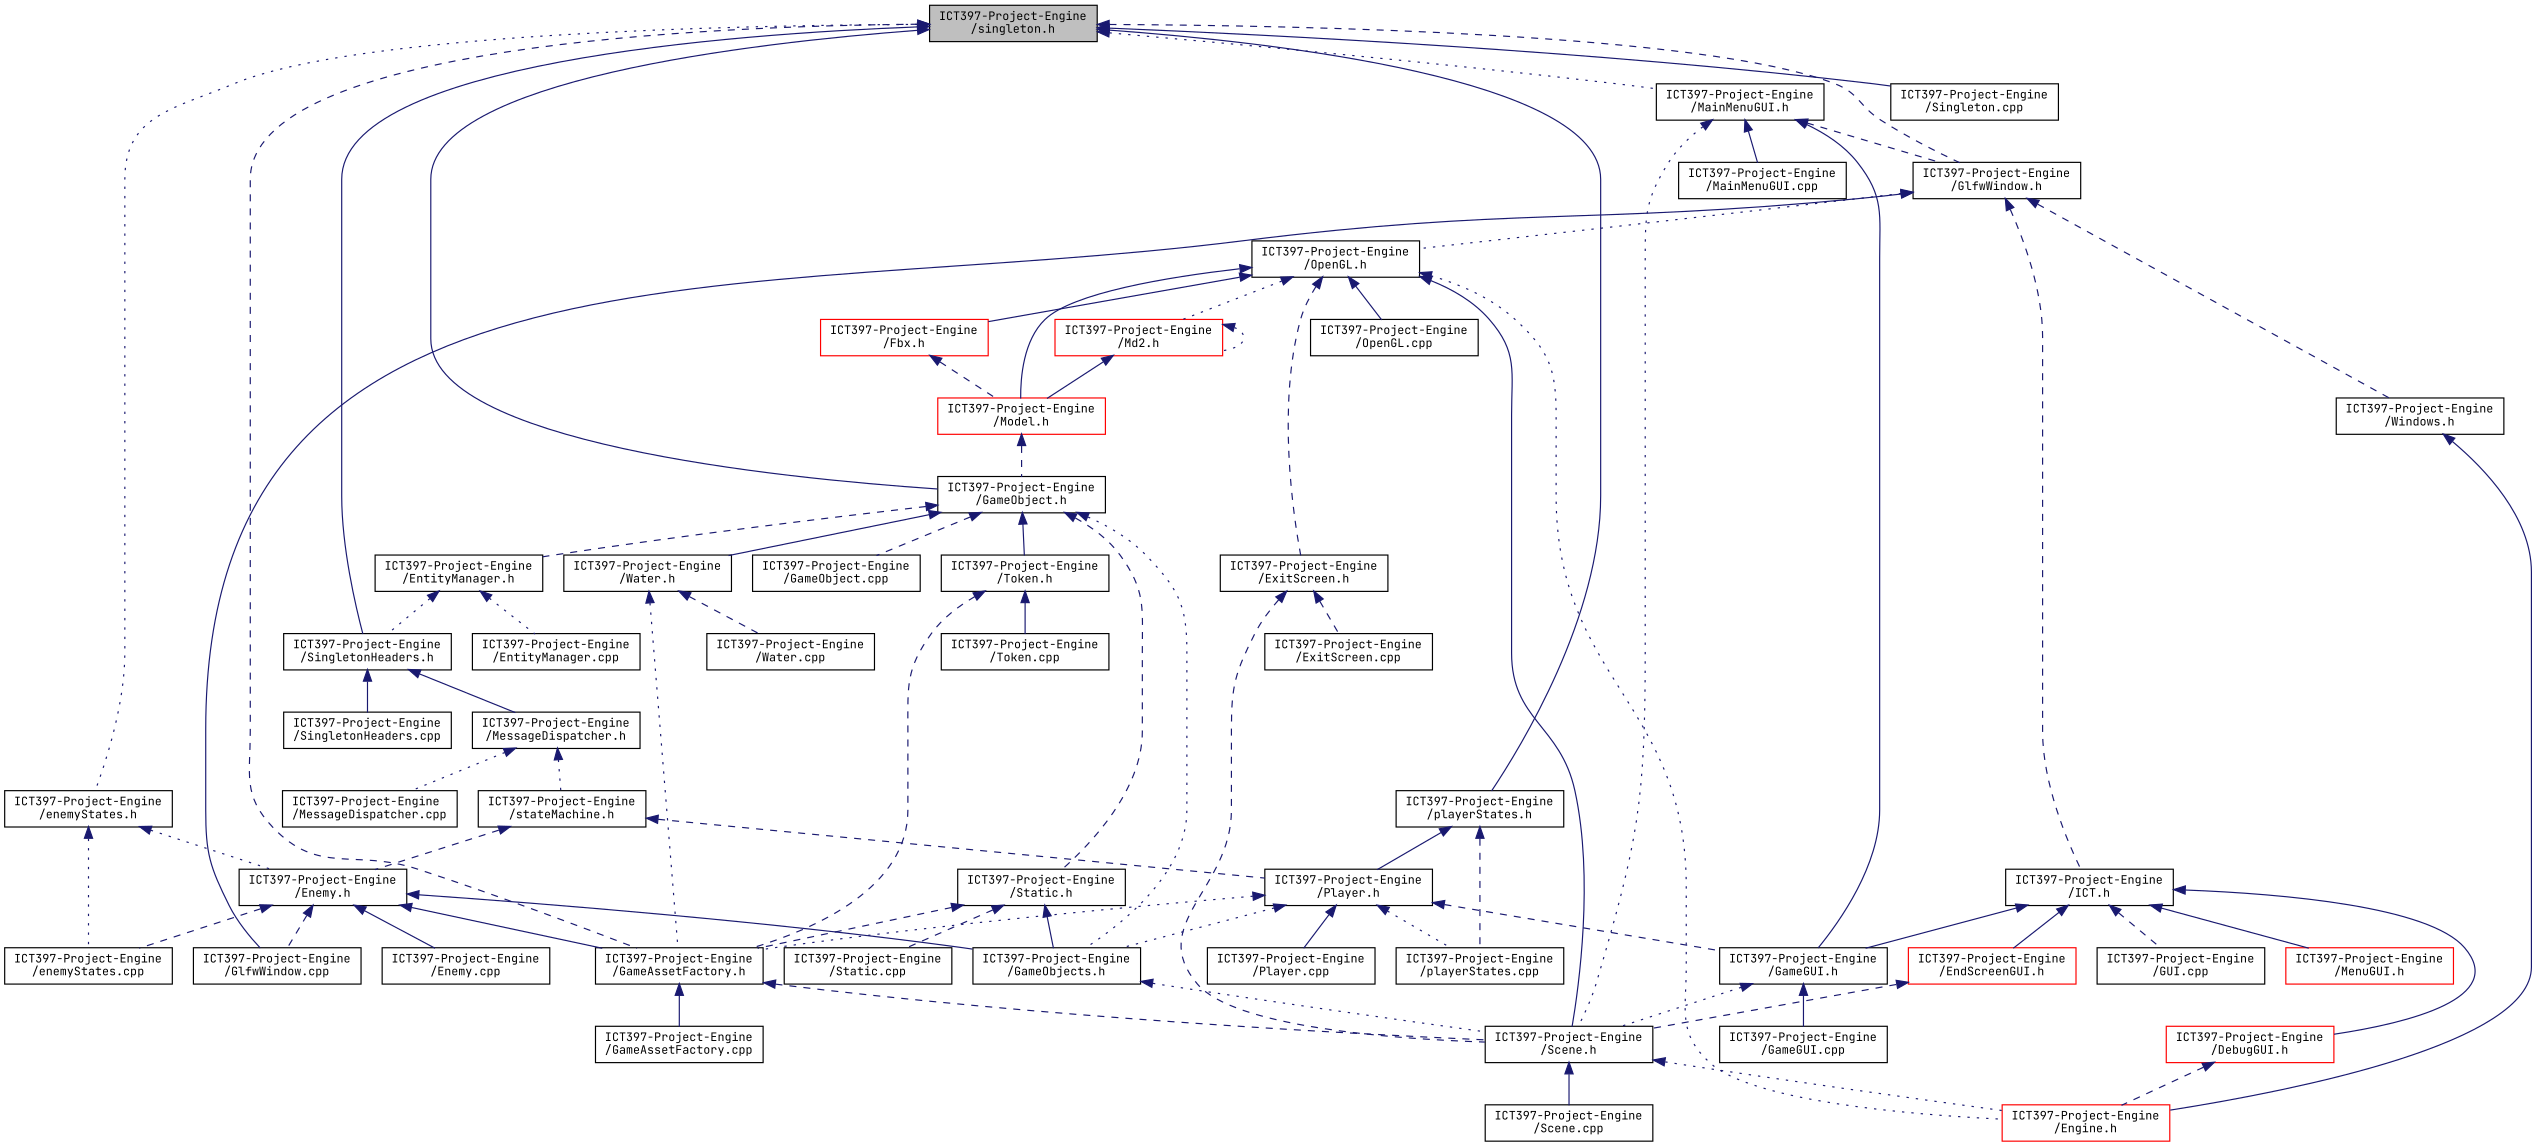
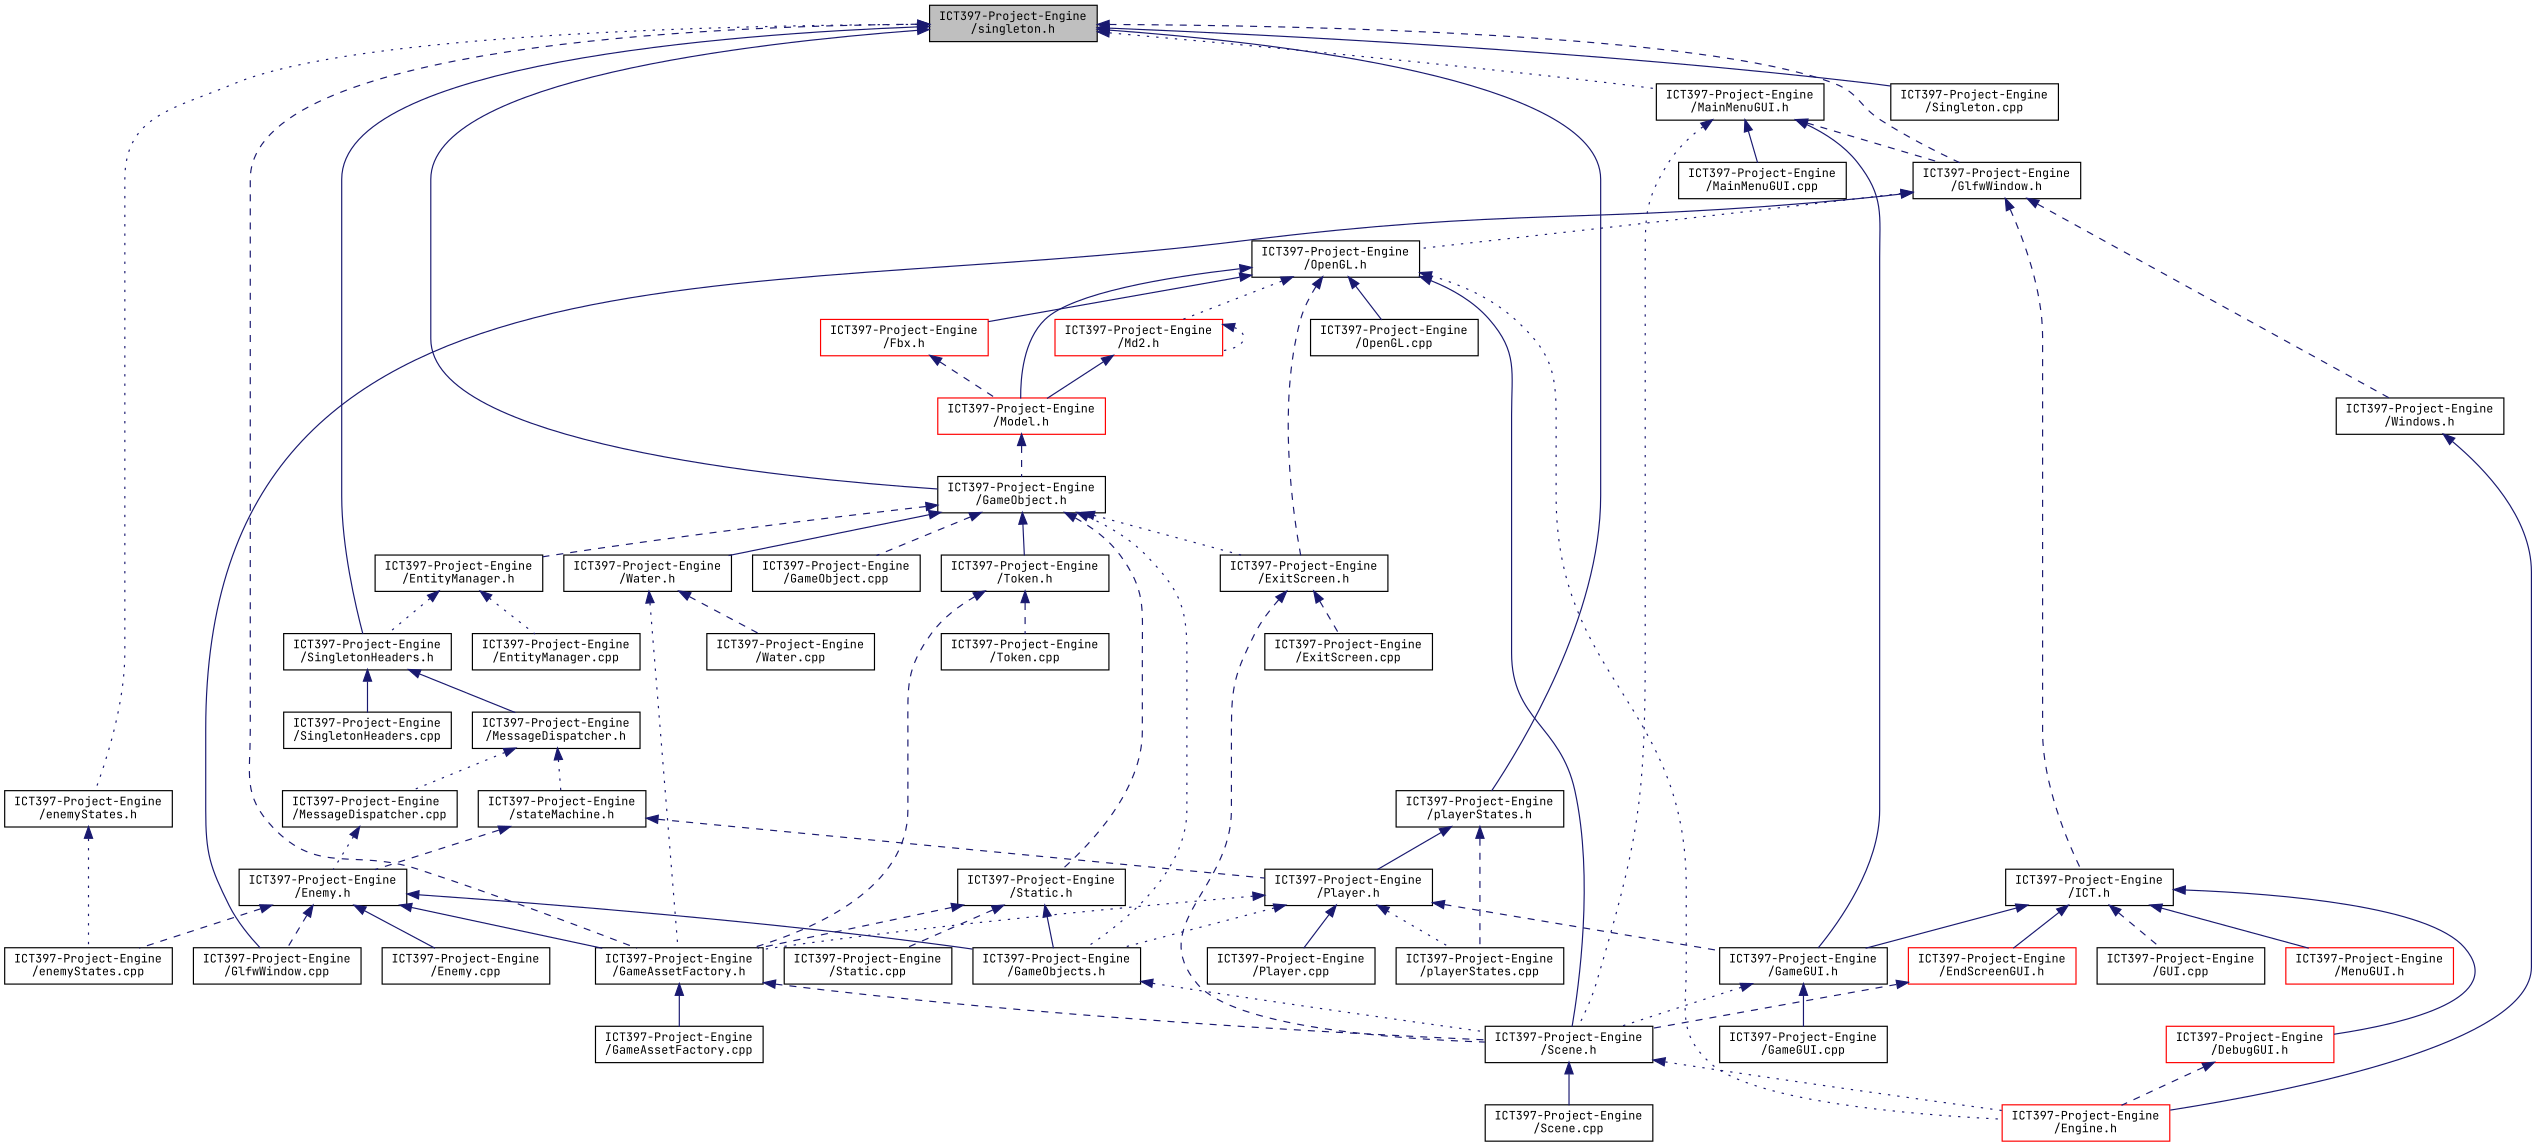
none -> (1168, 535)
(1025, 619) -> (1025, 619)
(218, 852) -> (344, 851)
